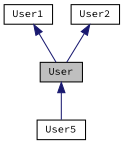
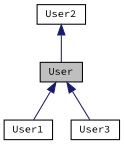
(48, 48) -> (42, 106)
(61, 130) -> (95, 130)
